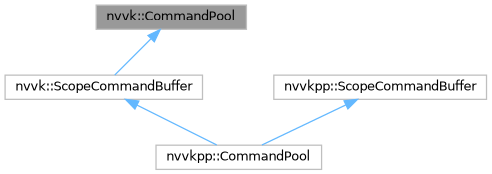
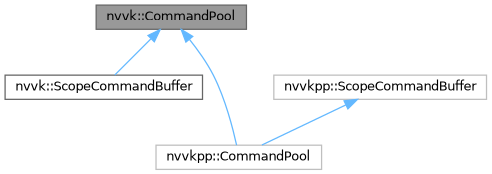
(171, 17) -> (171, 17)
(104, 87) -> (104, 87)
(177, 125) -> (220, 89)
